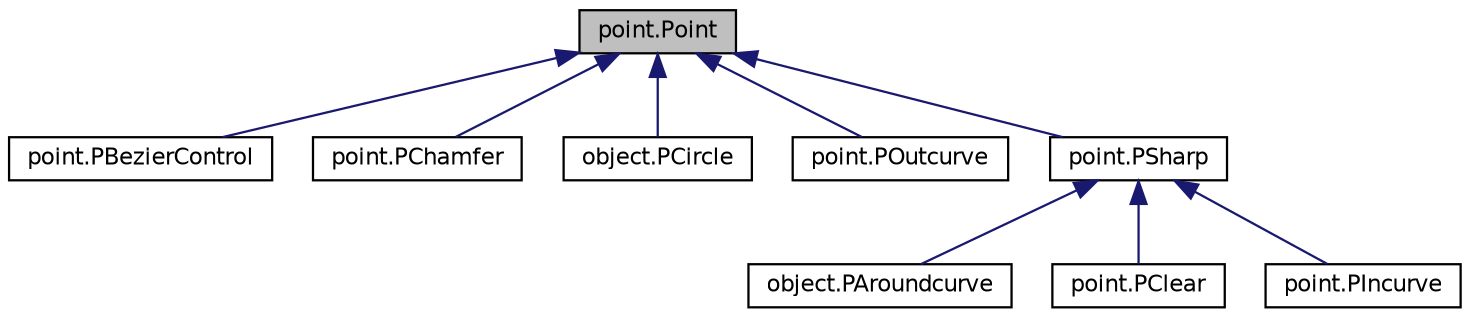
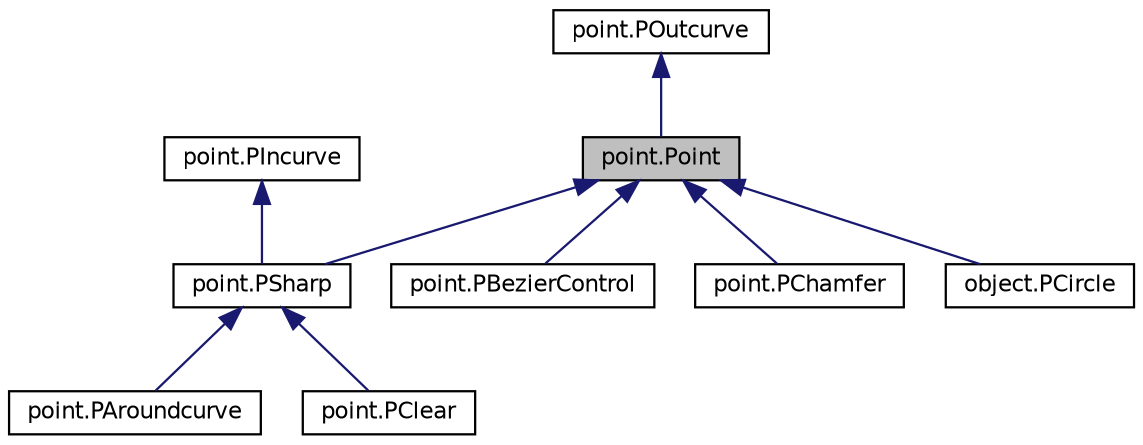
(789, 100) -> (661, 107)
(1261, 228) -> (262, 234)
(880, 286) -> (135, 413)
